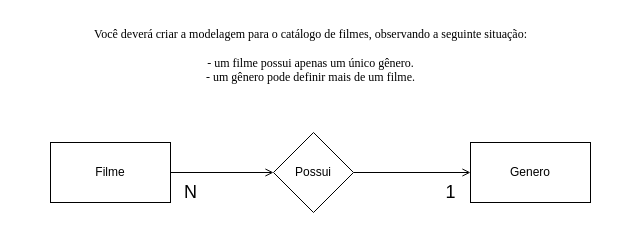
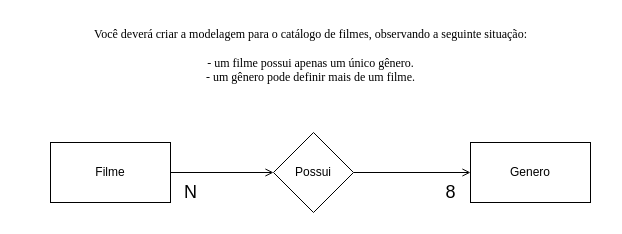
(451, 193) -> (451, 193)
